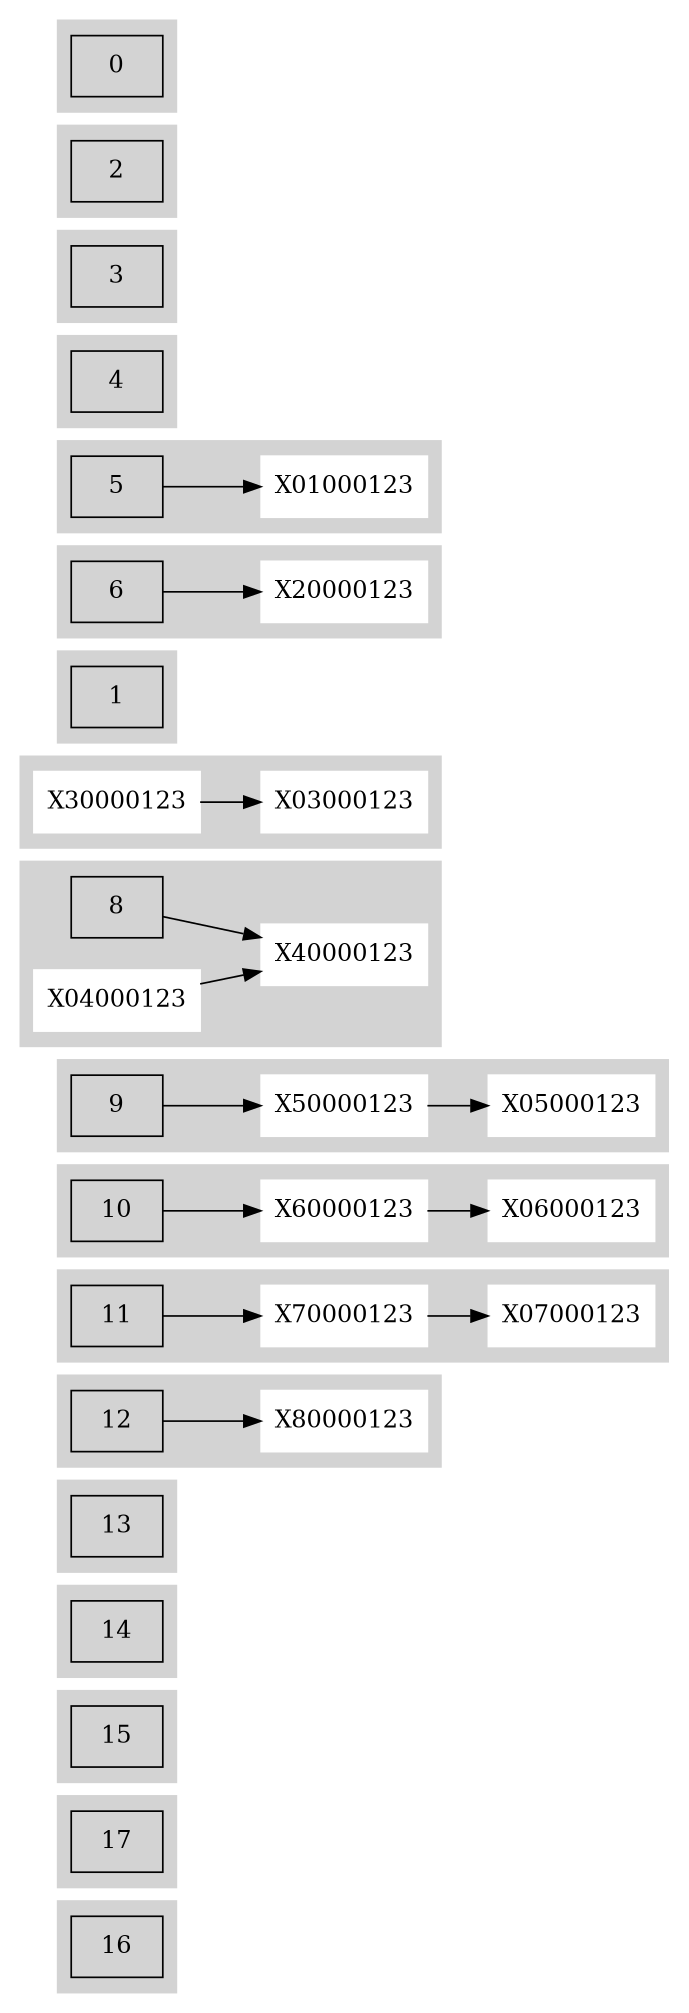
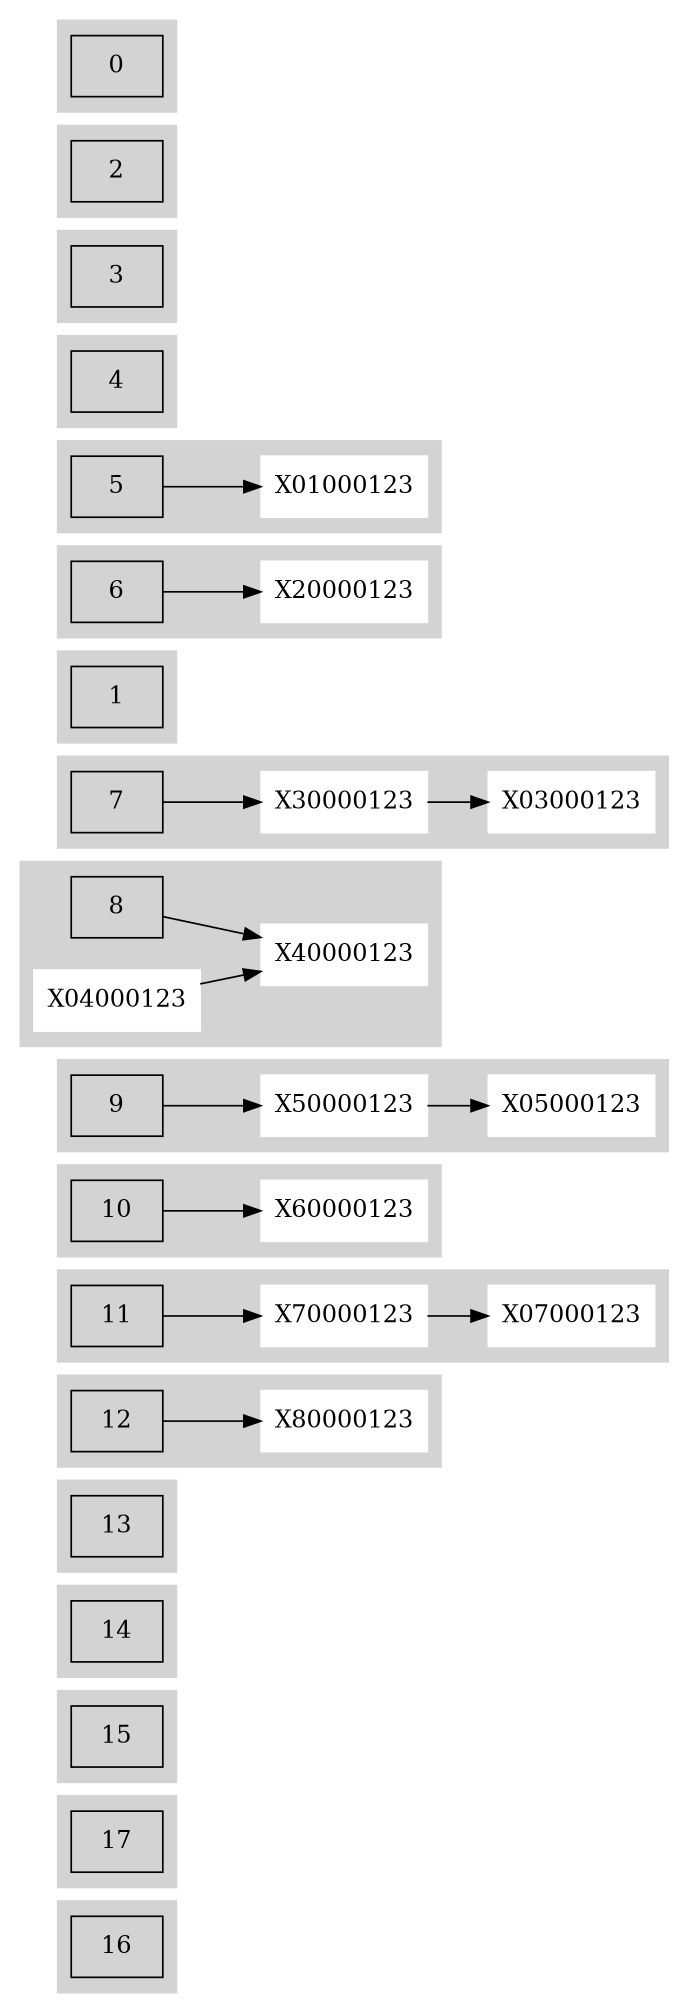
none -> (117, 802)
(571, 1211) -> none
